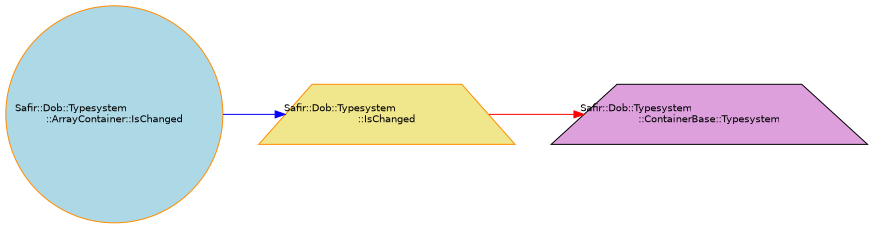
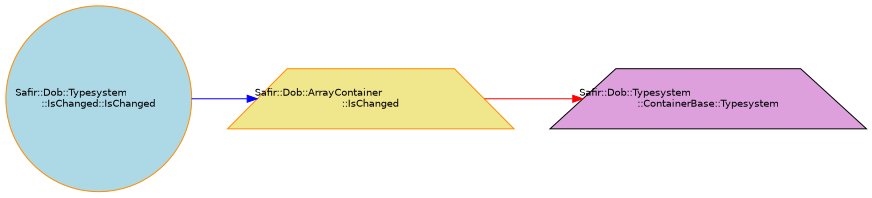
(114, 114) -> (99, 99)
(387, 114) -> (371, 99)
